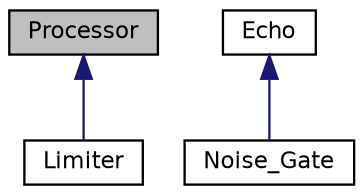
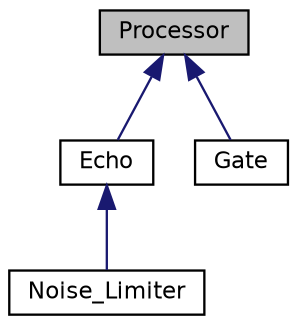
none -> (135, 108)
(84, 163) -> (242, 163)
(269, 163) -> (107, 293)
